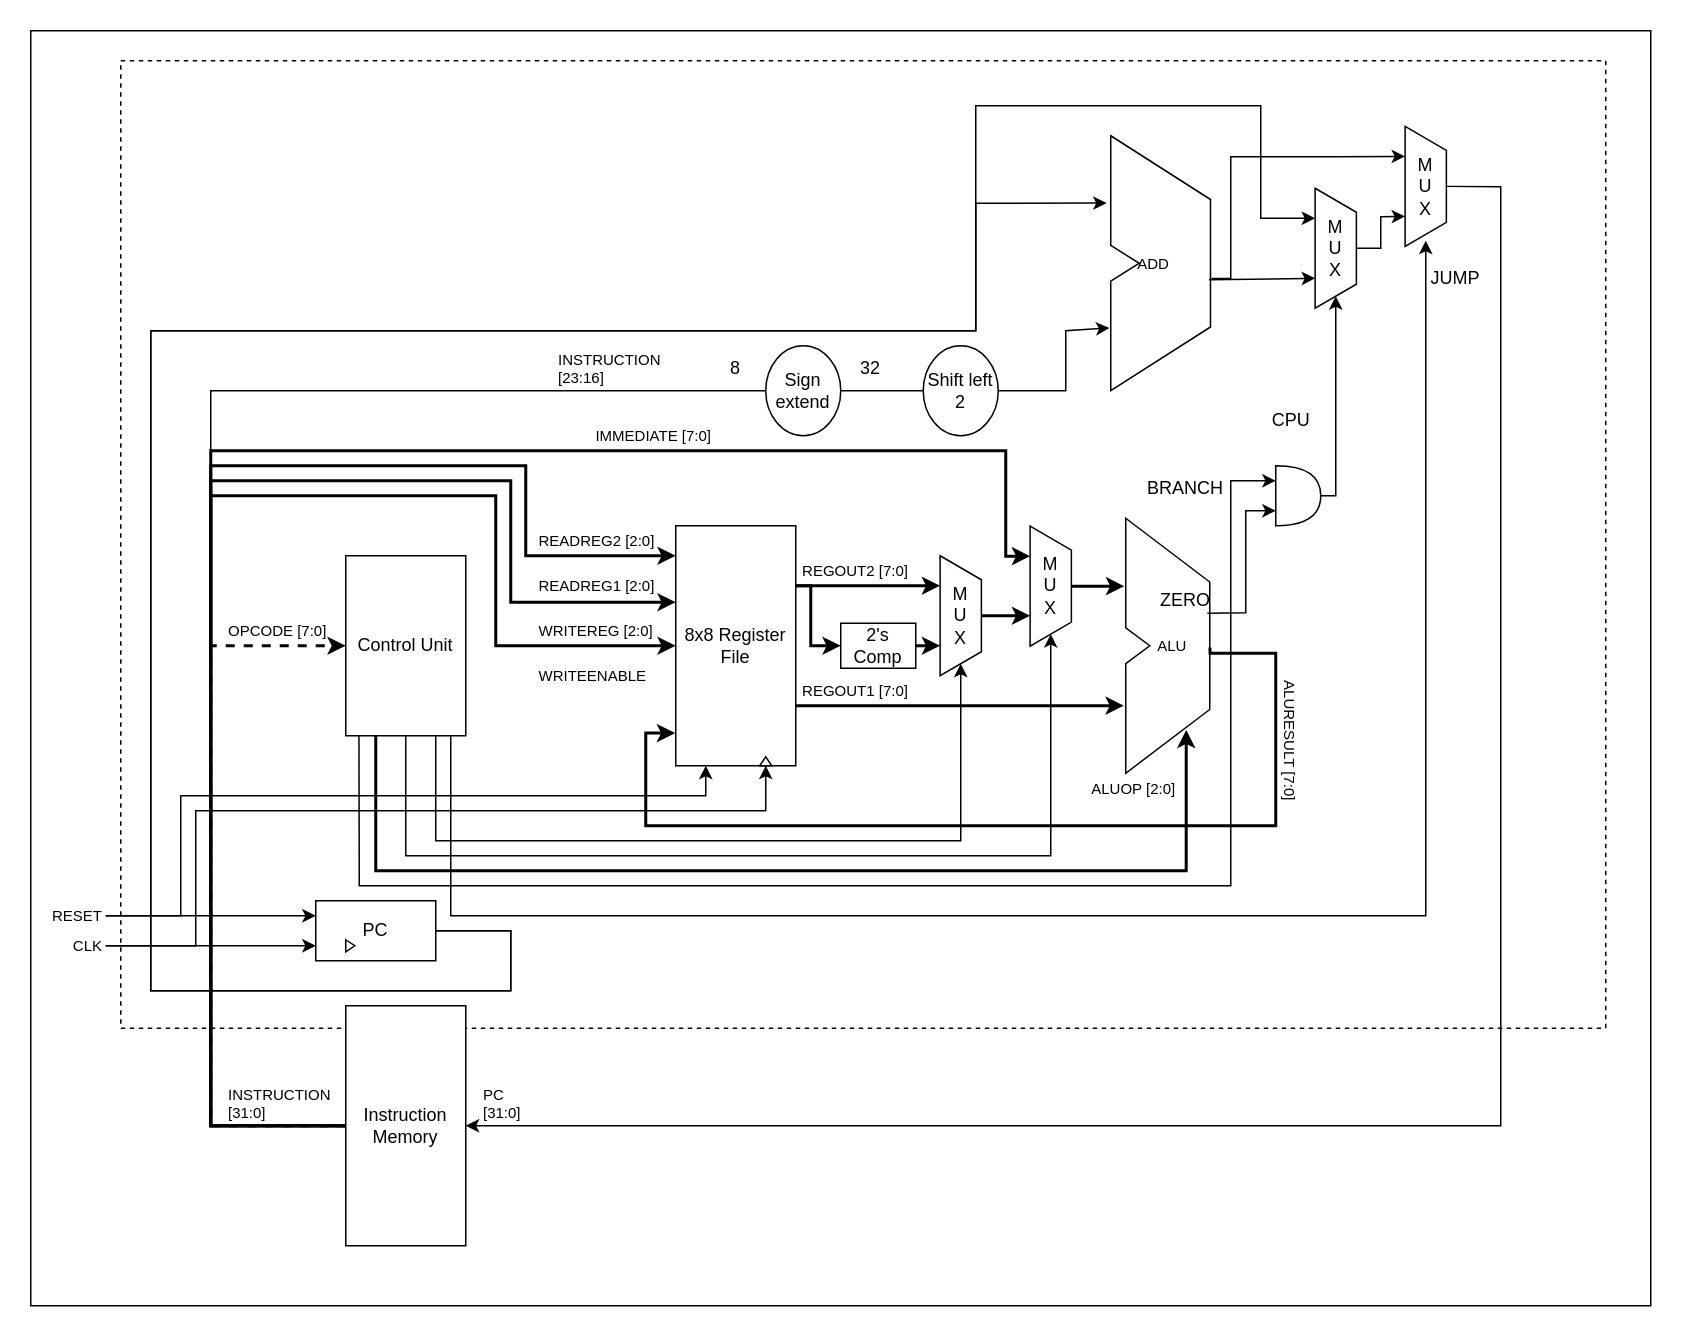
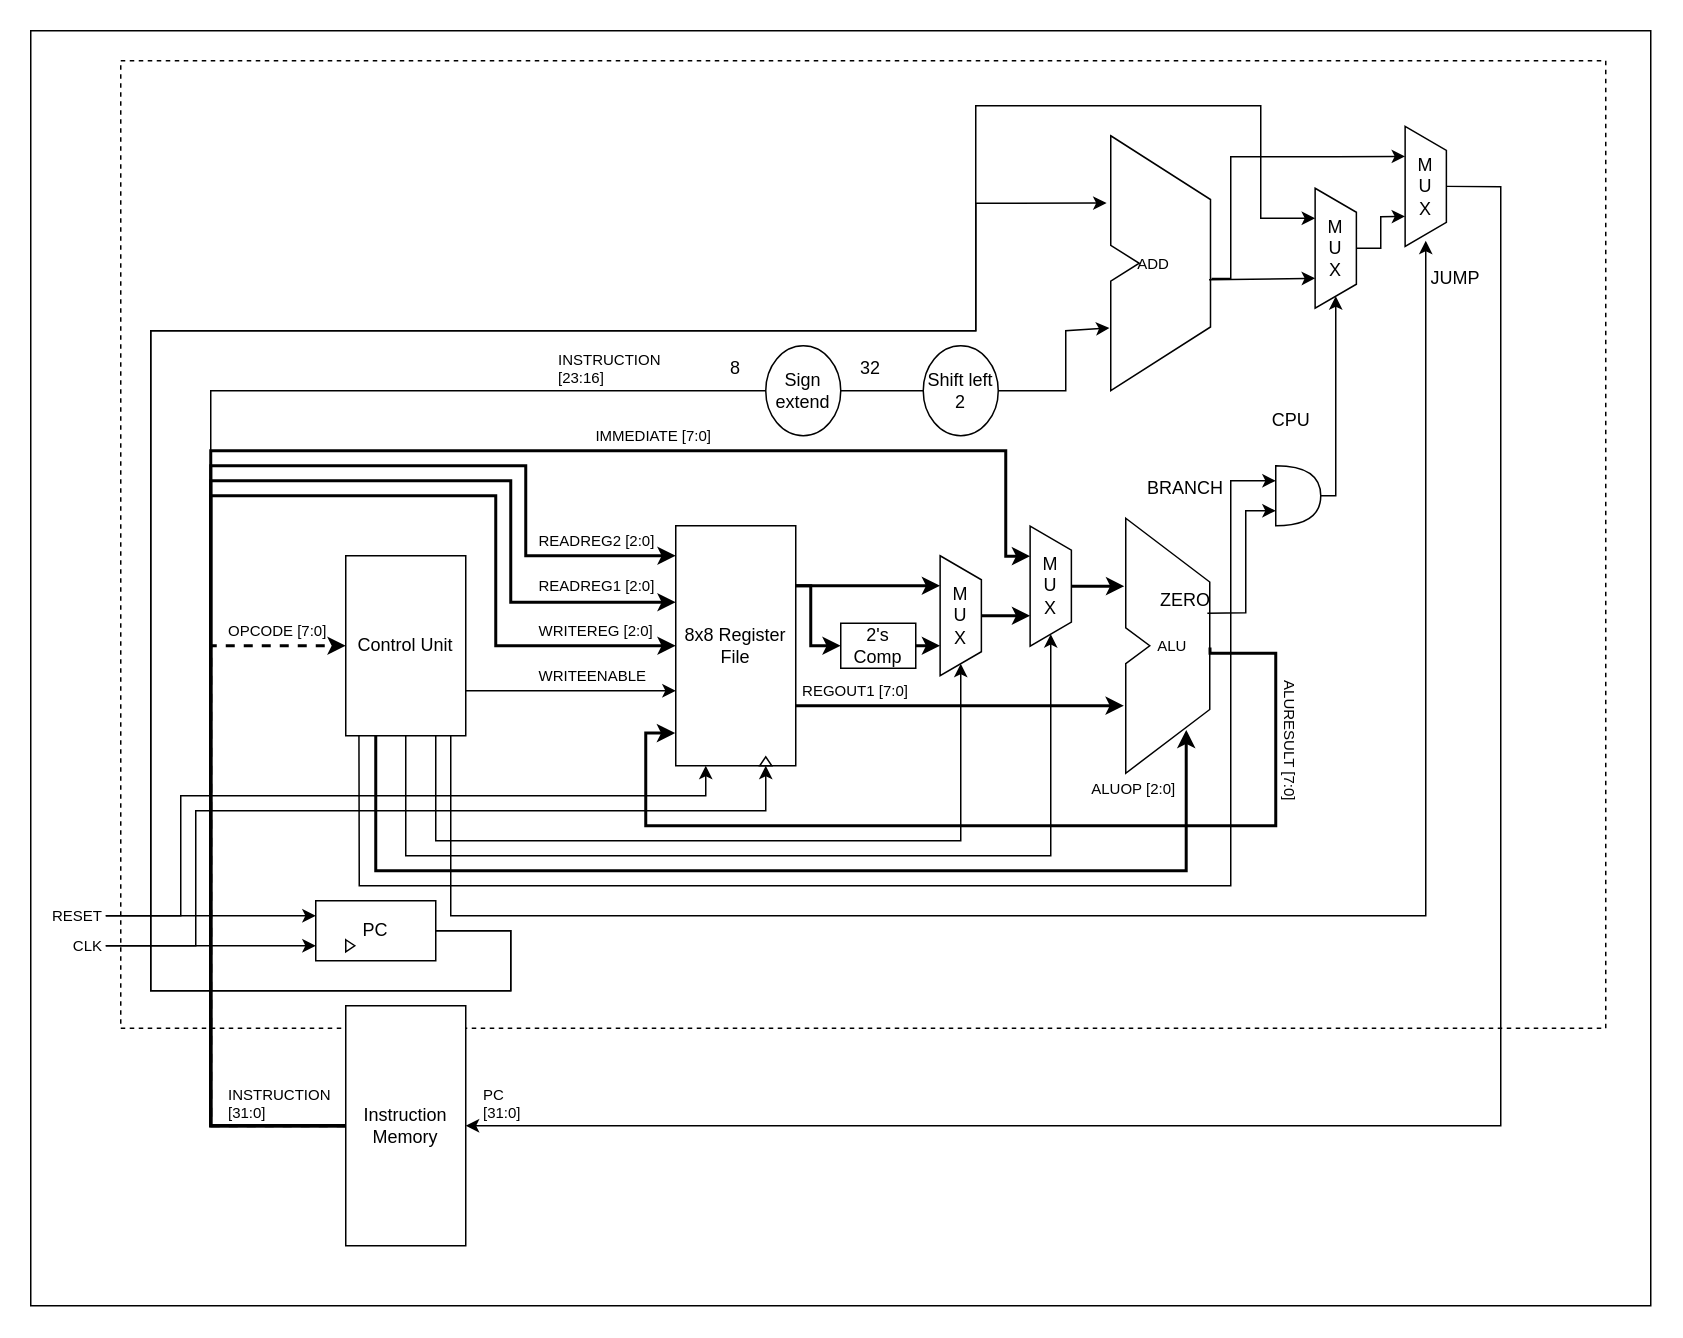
(856, 571) -> none
none -> (566, 691)
